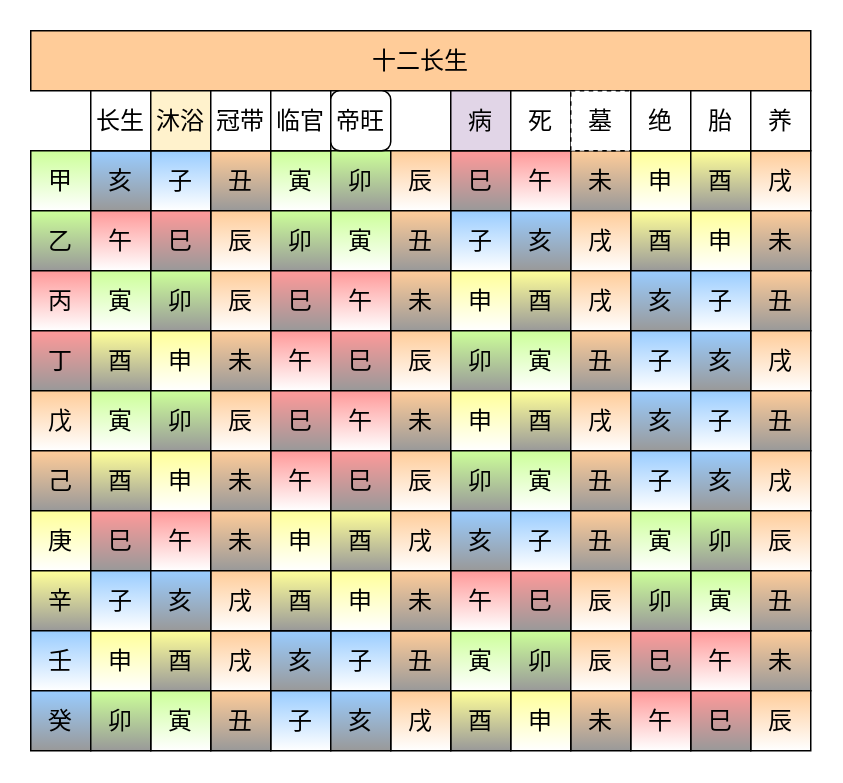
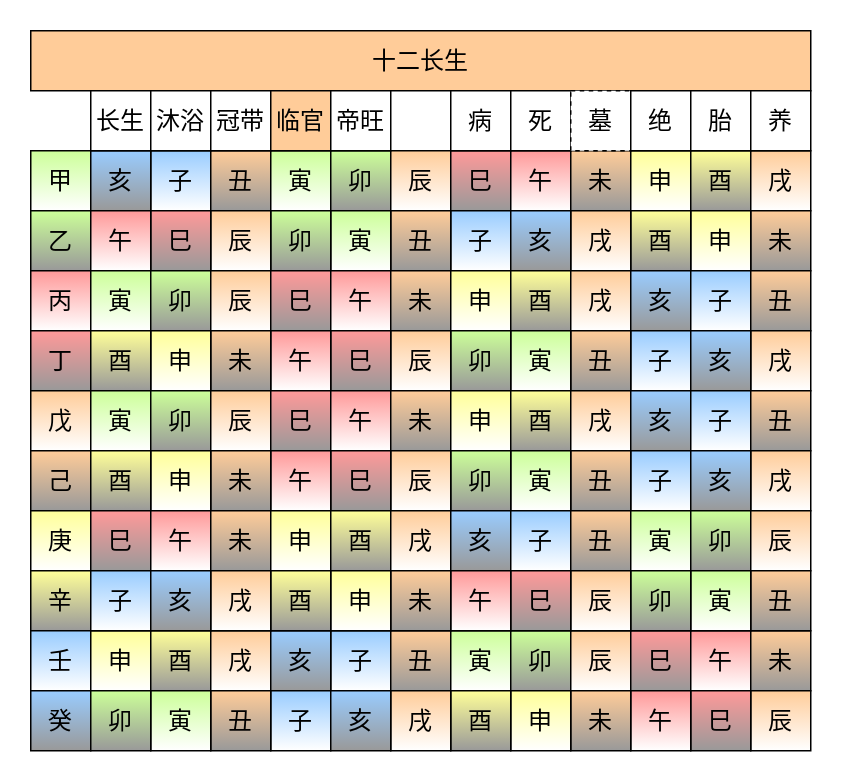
(181, 121) -> (181, 121)
(301, 121) -> (301, 121)
(361, 121) -> (361, 121)
(481, 121) -> (481, 121)
